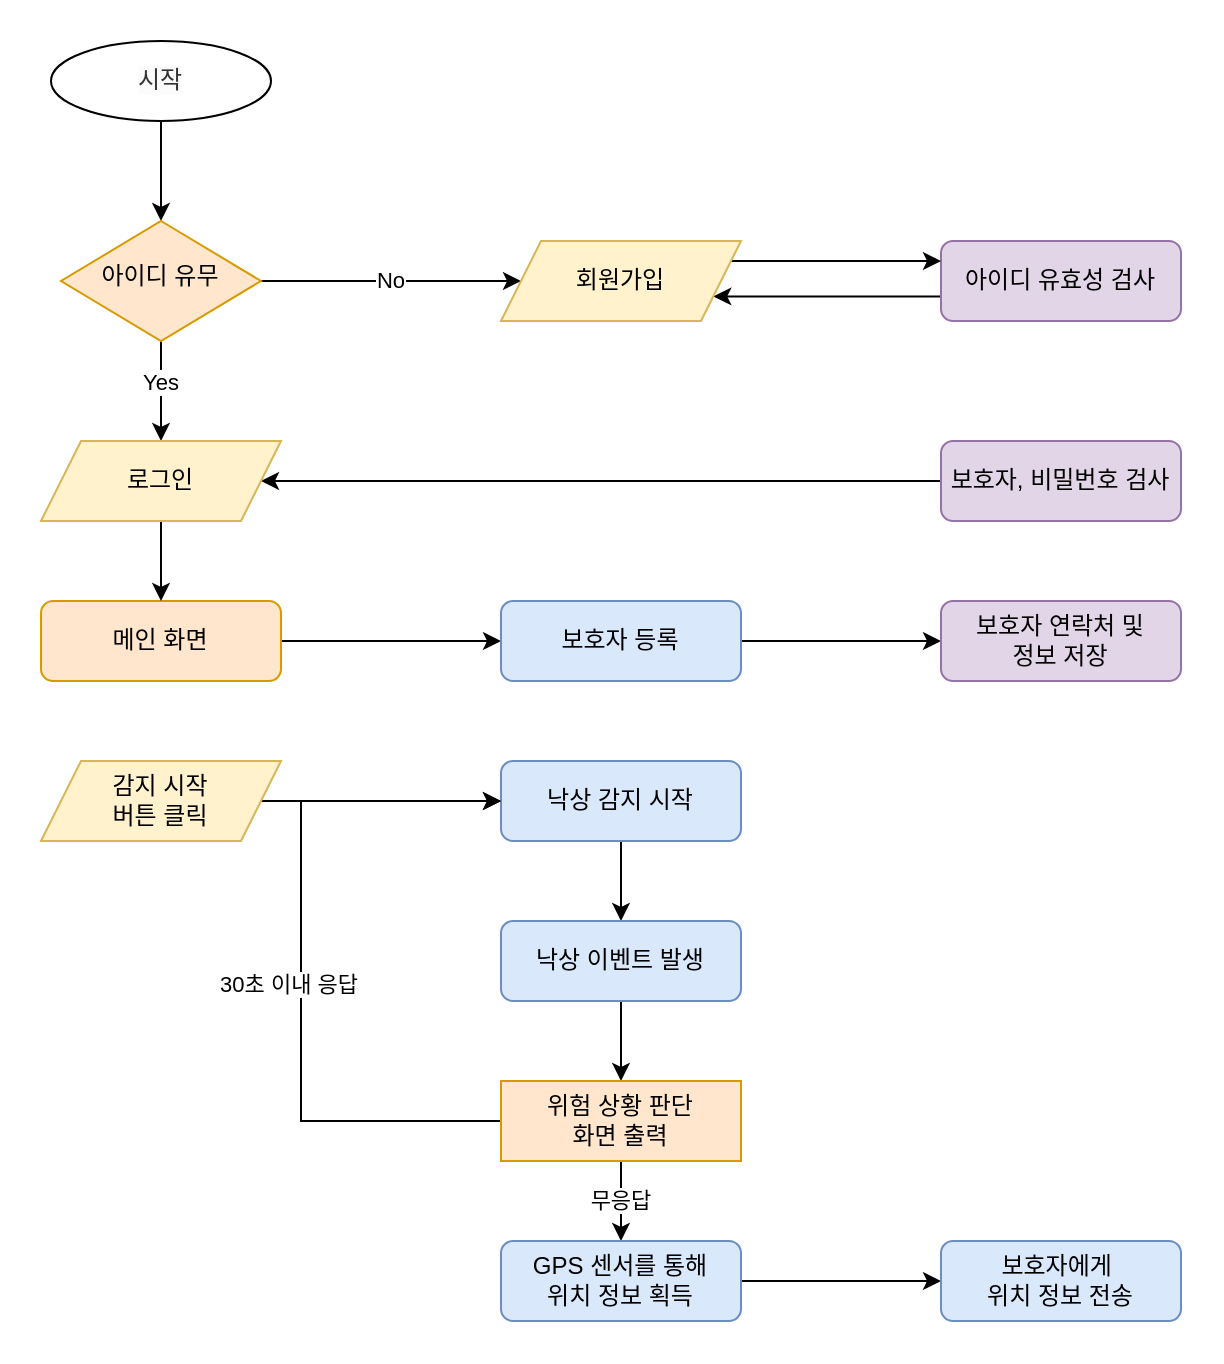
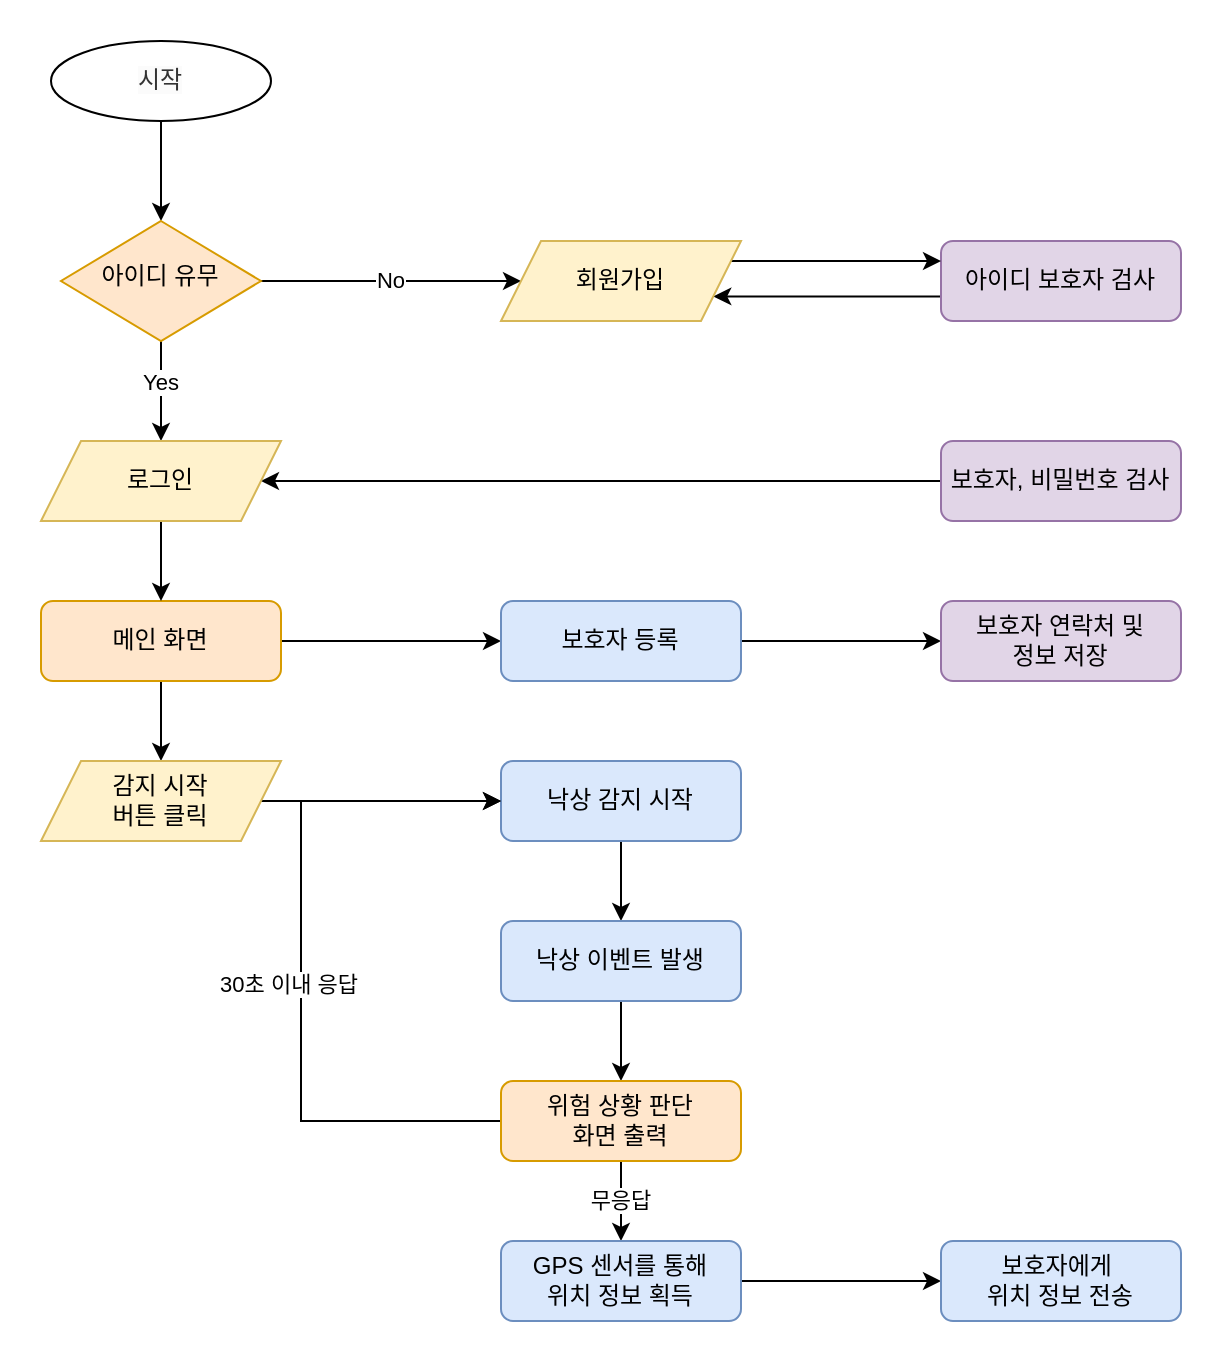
(1061, 281) -> (1061, 281)
none -> (161, 714)
(621, 1121) -> (621, 1121)
